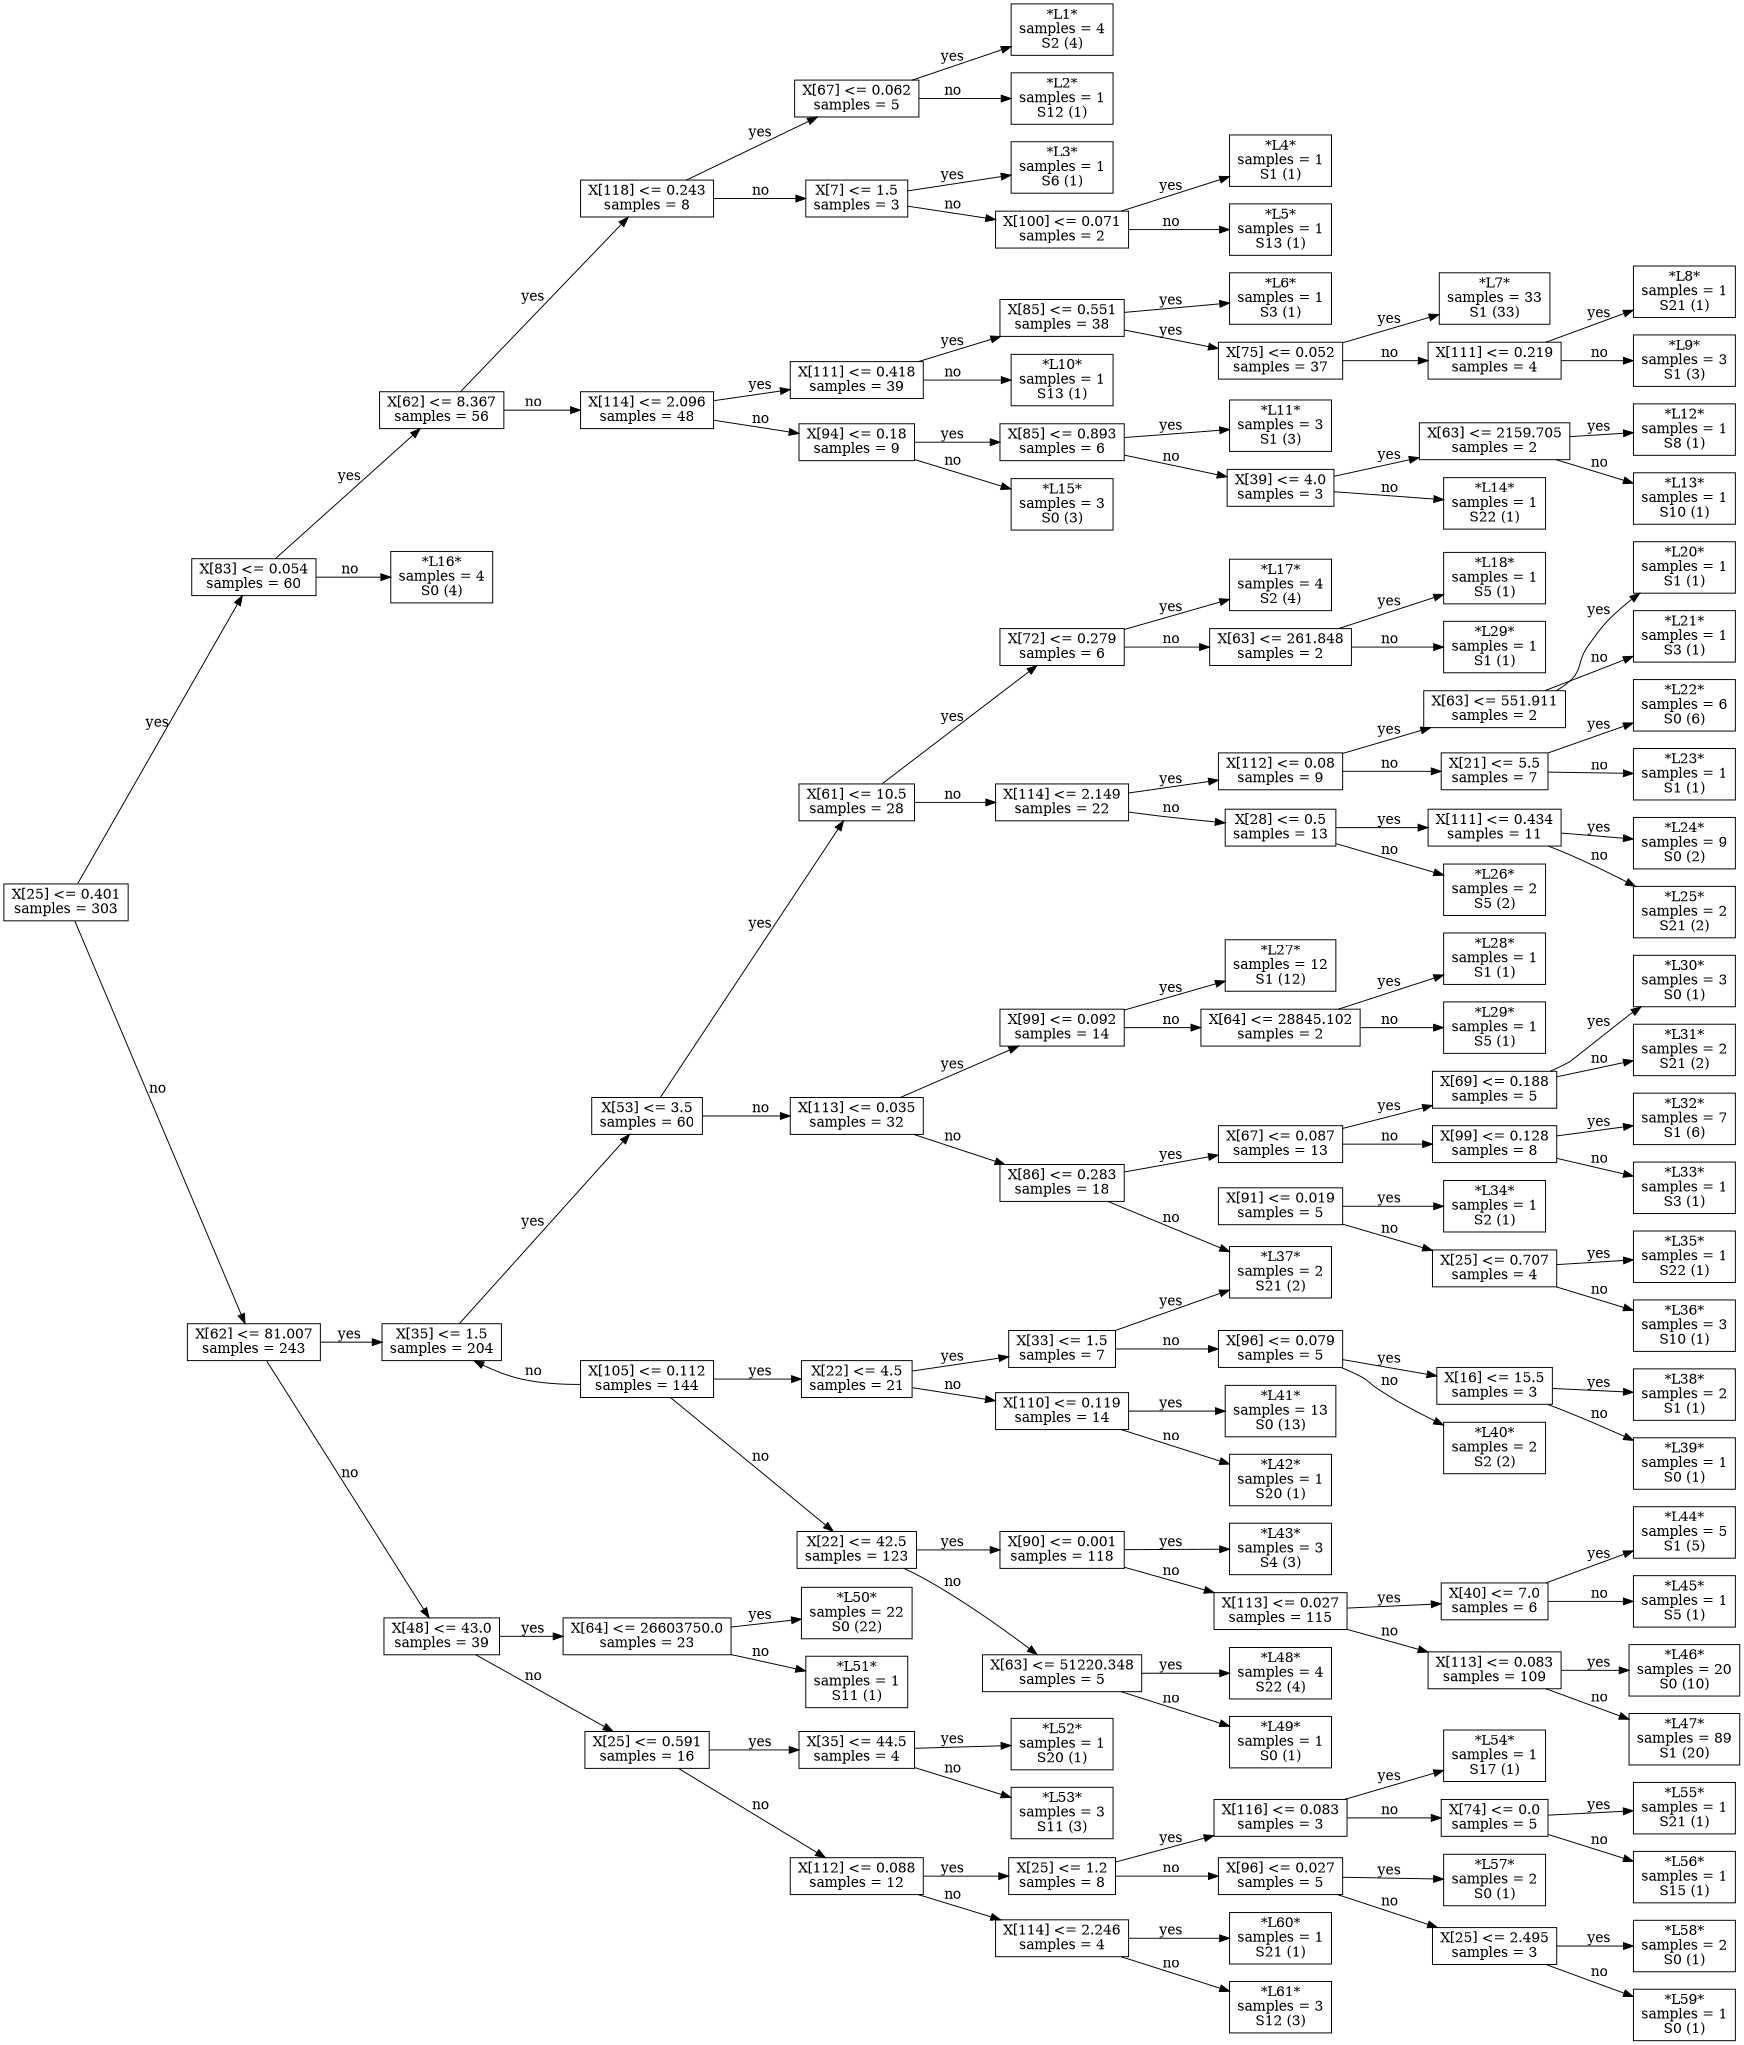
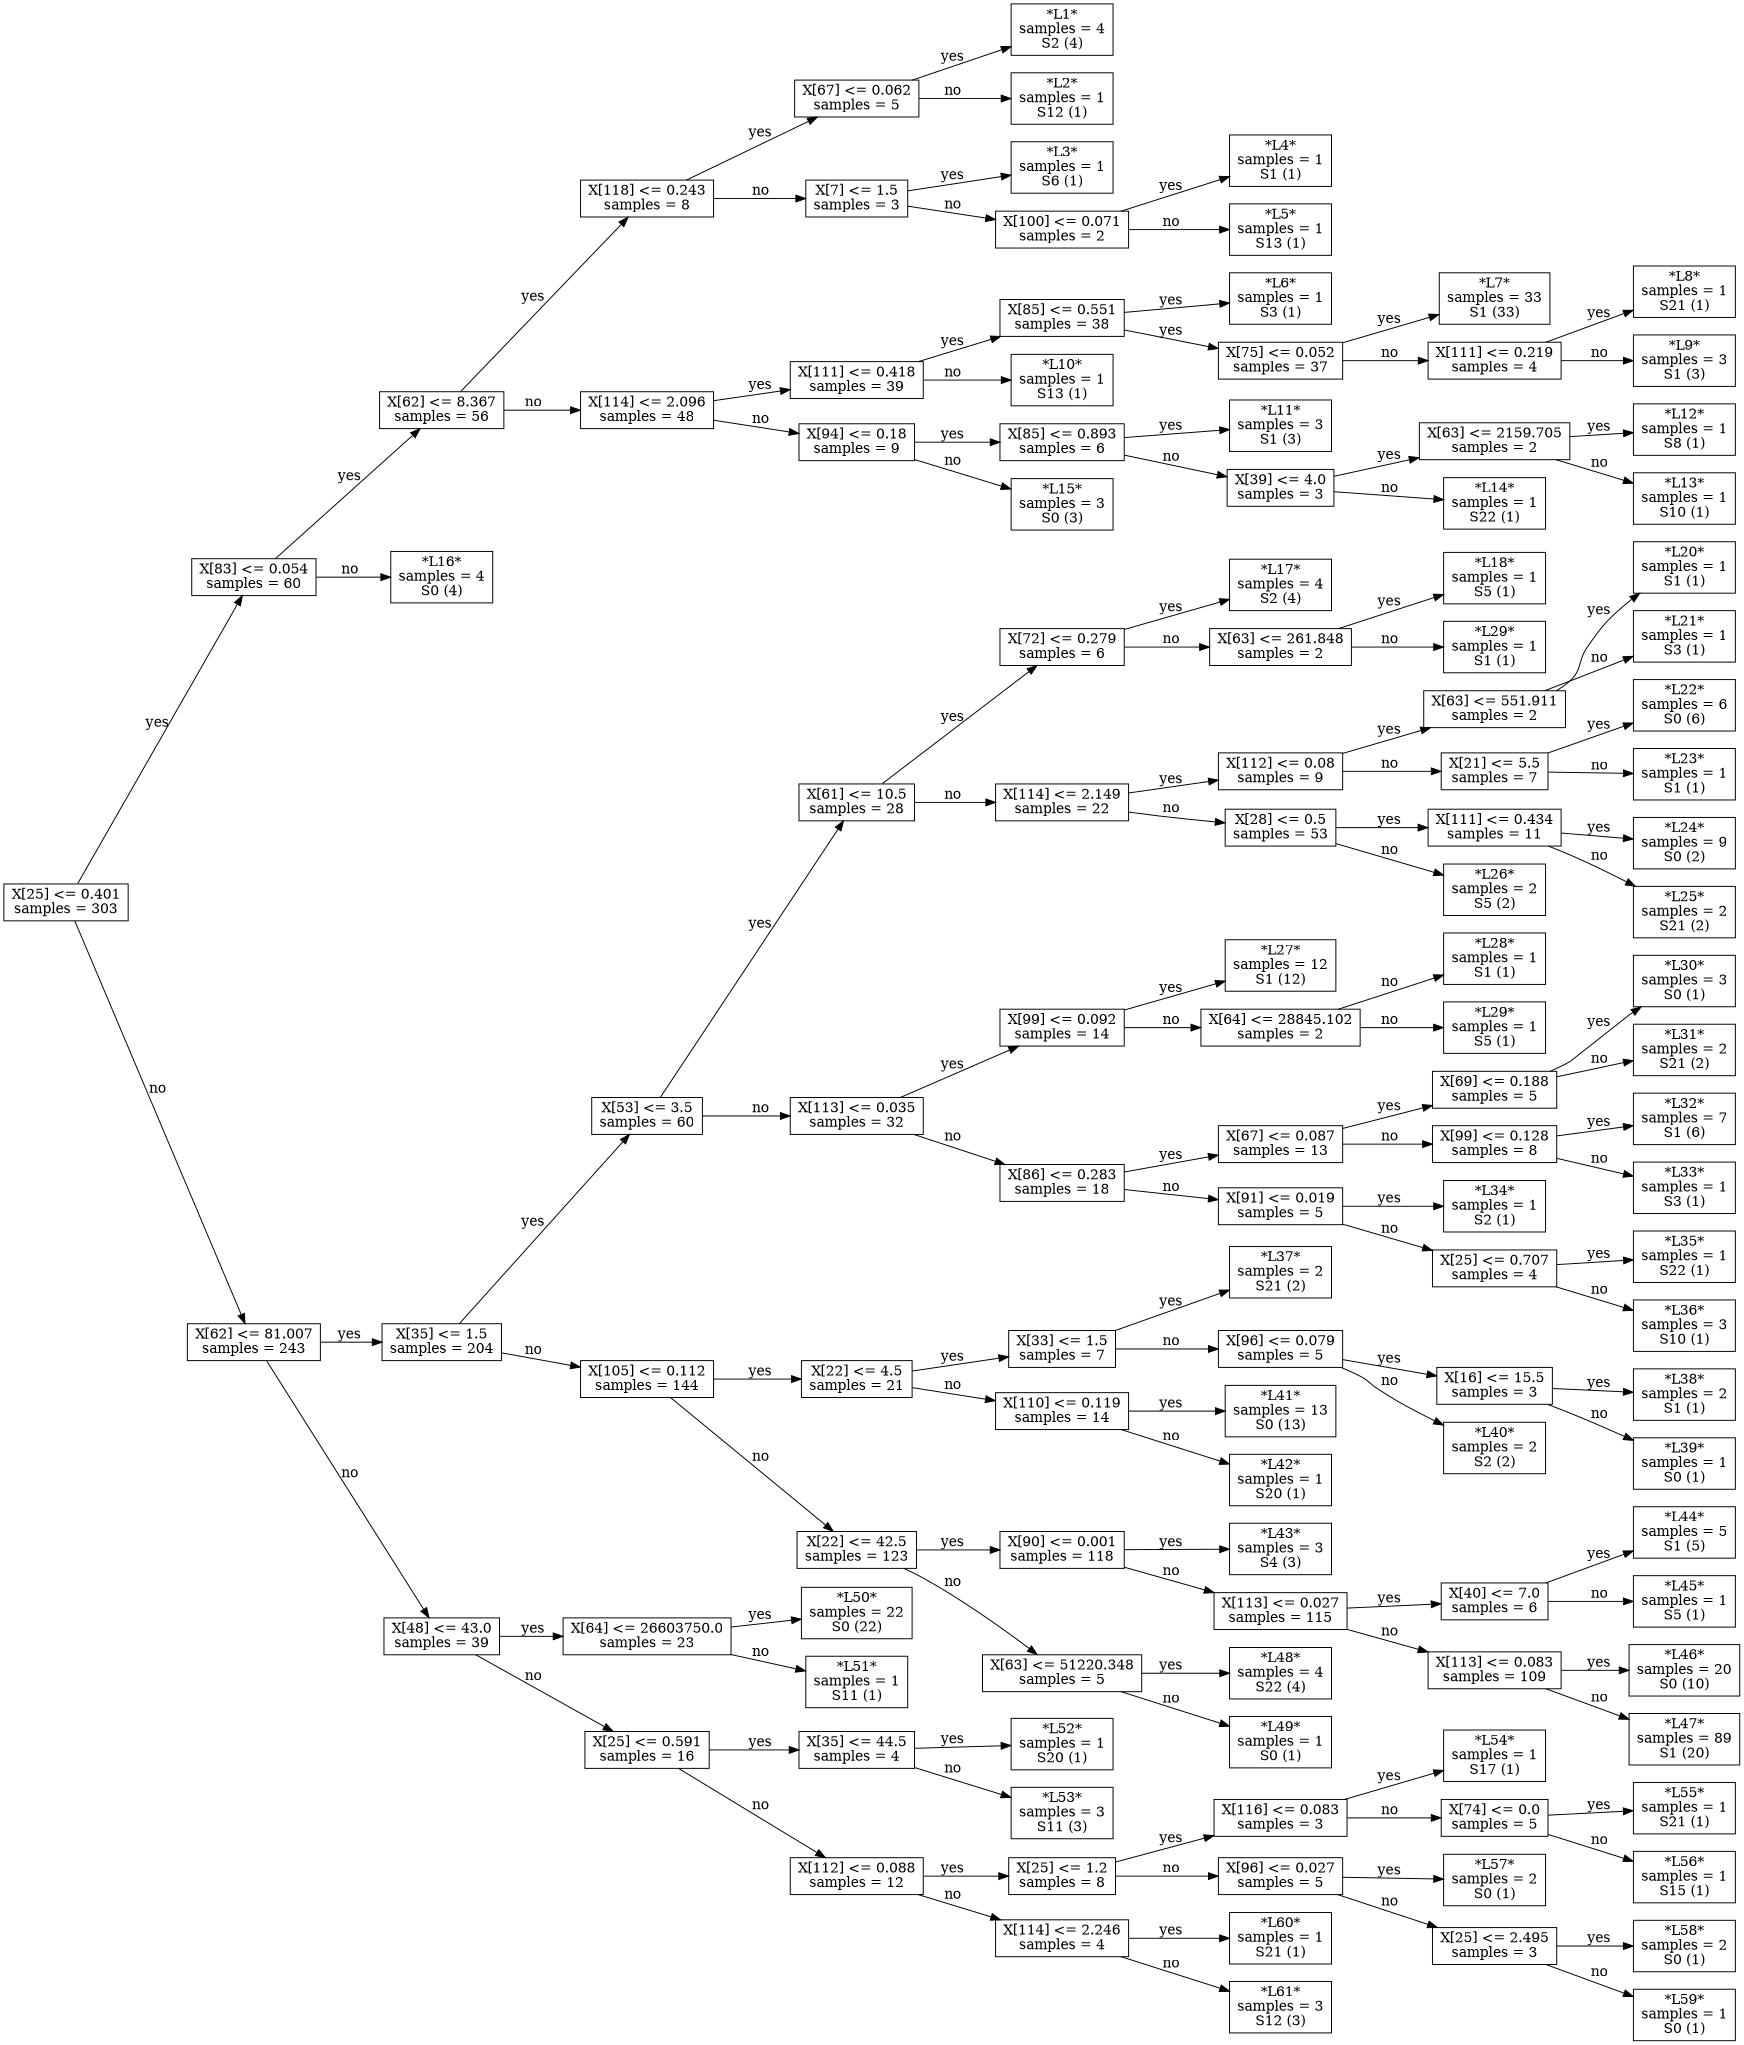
(1281, 828) -> (1281, 828)
(1390, 982) -> (1390, 982)
(1164, 1225) -> (1166, 1194)
(530, 1381) -> (536, 1359)
